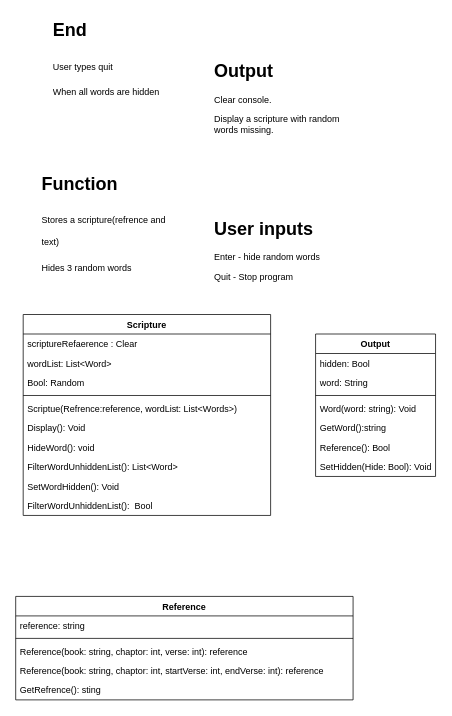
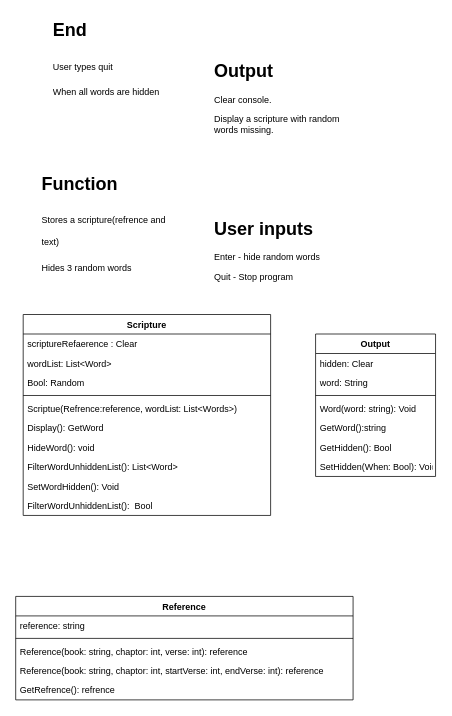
(345, 364) -> (348, 364)
(59, 428) -> (68, 428)
(359, 448) -> (358, 448)
(378, 467) -> (379, 467)
(66, 691) -> (75, 691)
